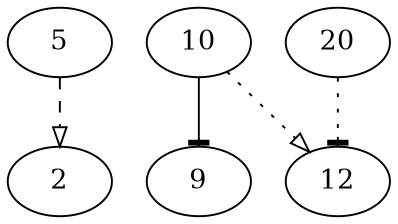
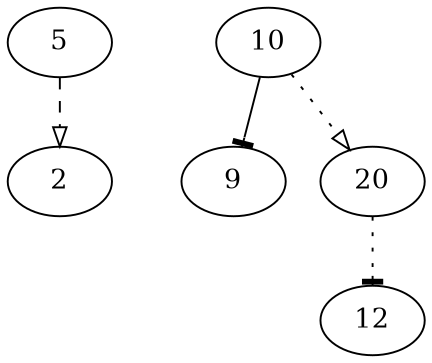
(261, 105) -> (314, 104)
